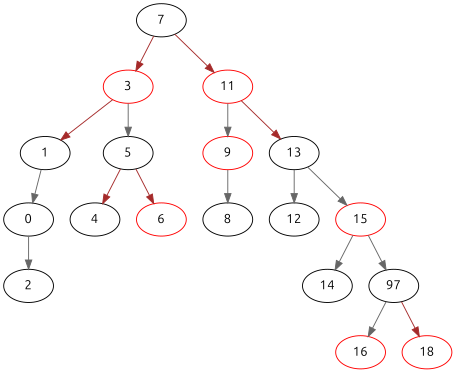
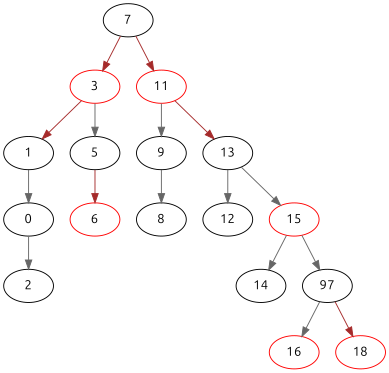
(228, 153) -> (161, 153)
(95, 219) -> none
